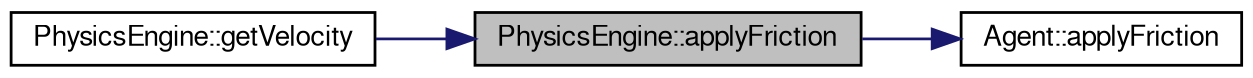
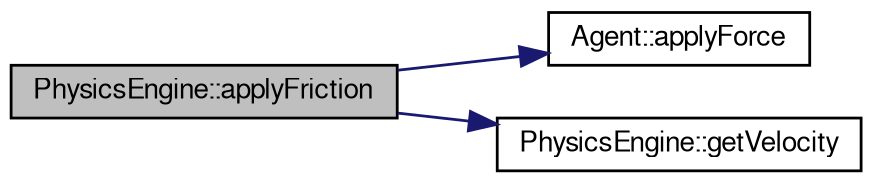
(411, 39) -> (434, 117)
(1101, 39) -> (679, 39)
